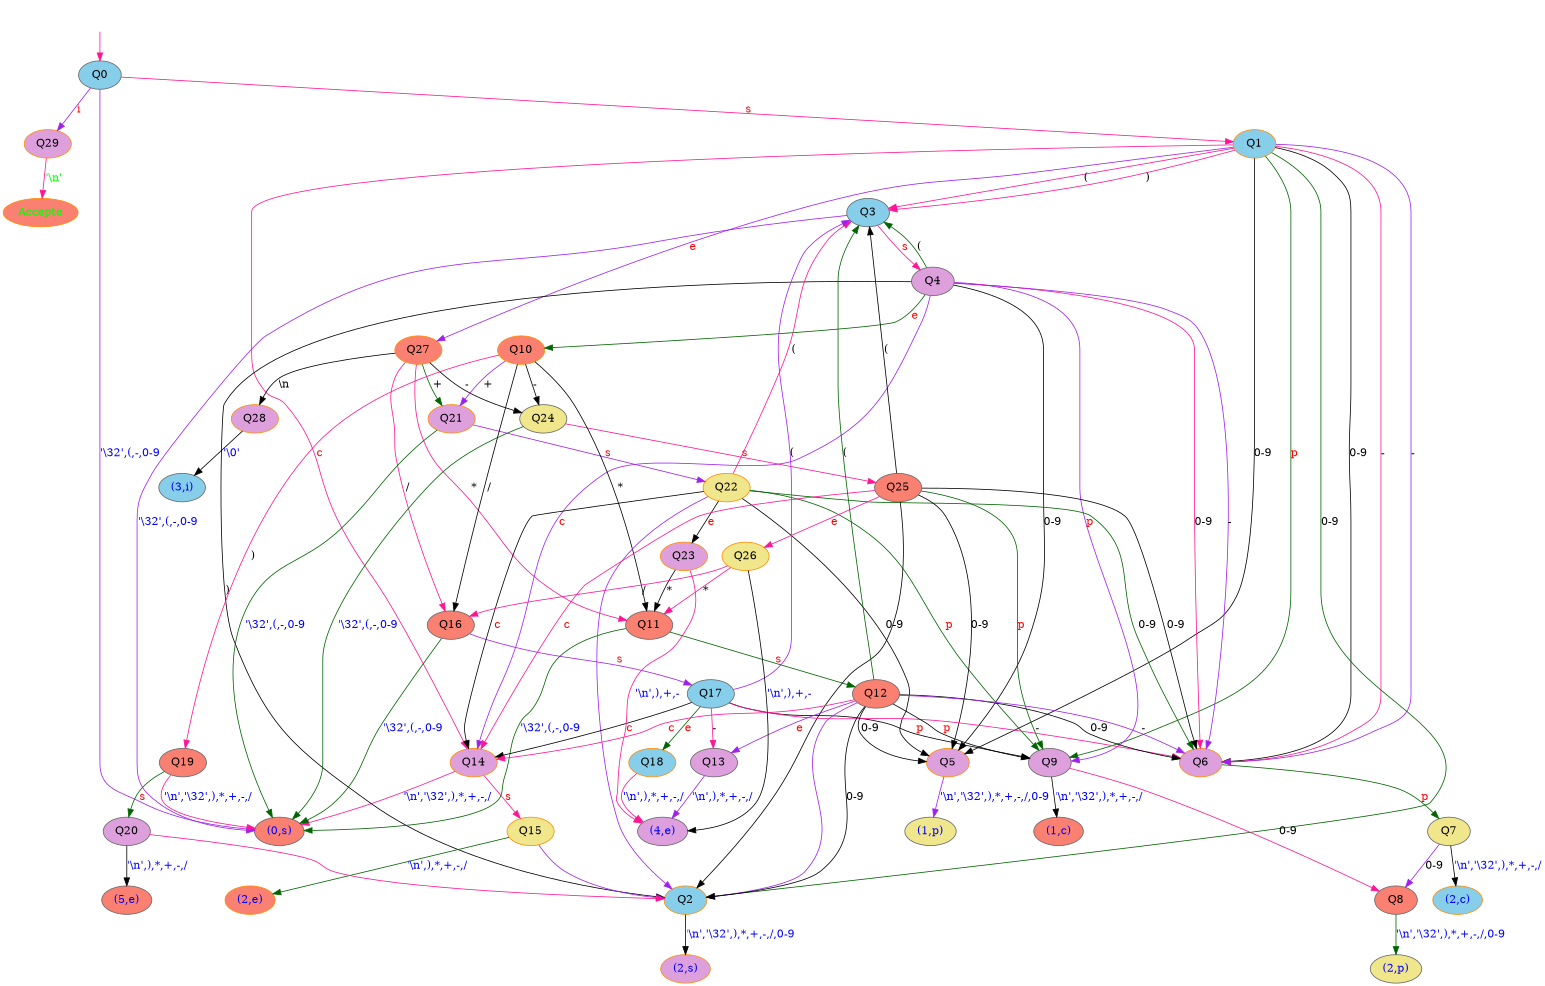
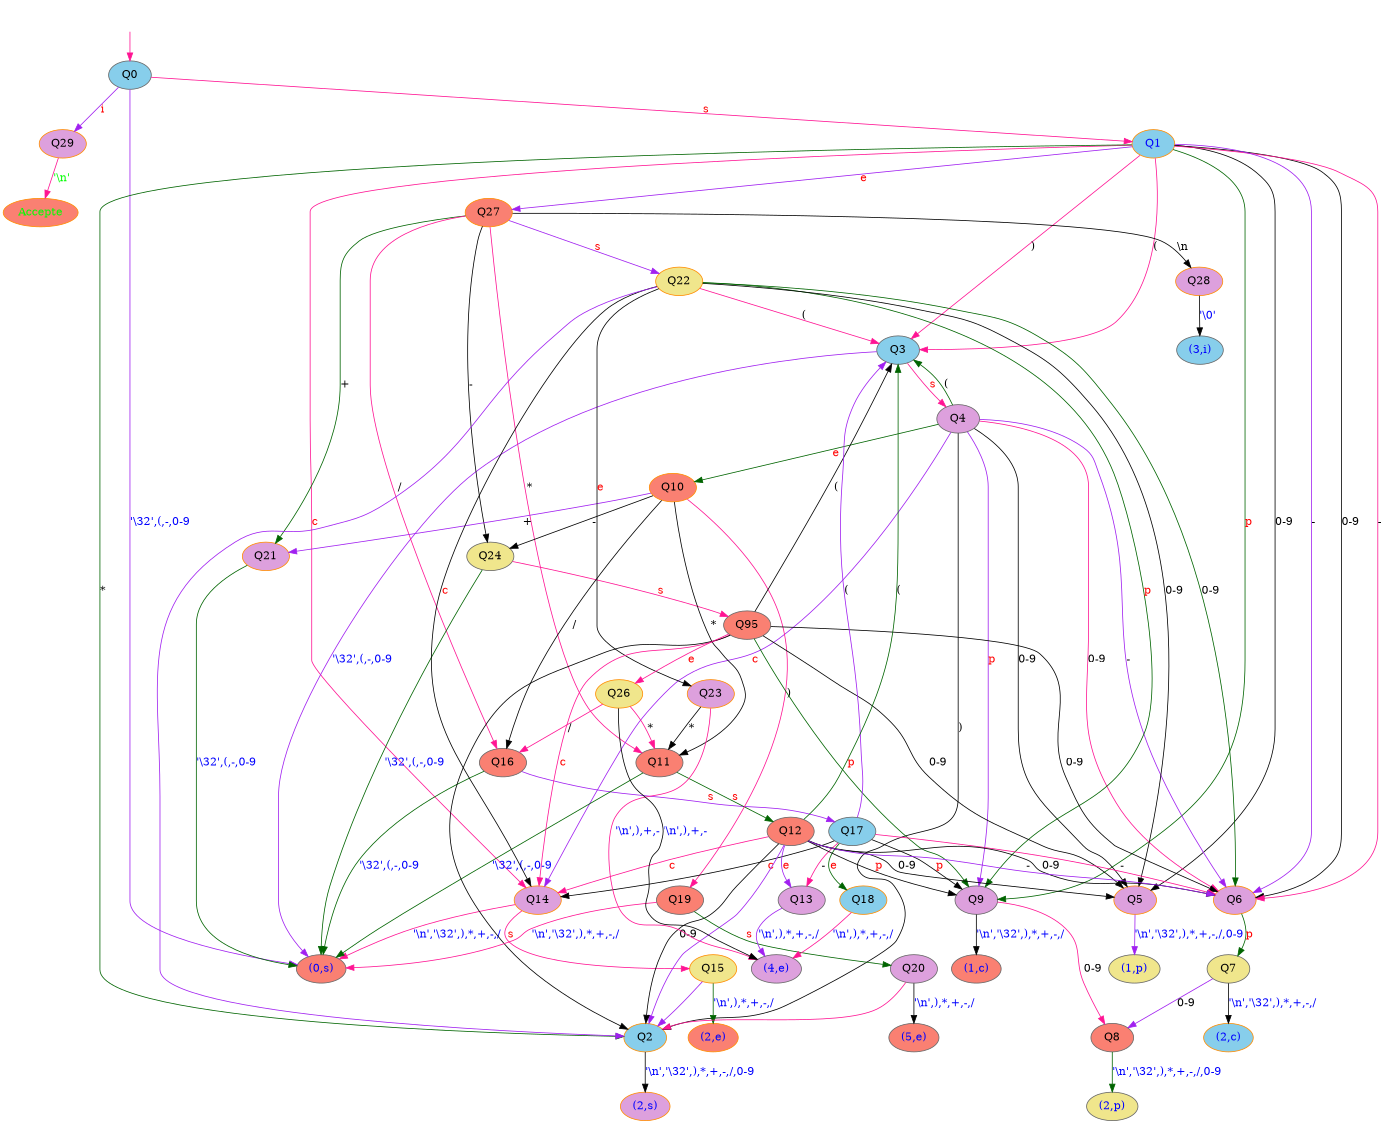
(1254, 144) -> (1153, 144)
(585, 452) -> (580, 246)
(898, 488) -> (747, 625)
(1330, 522) -> (103, 591)
